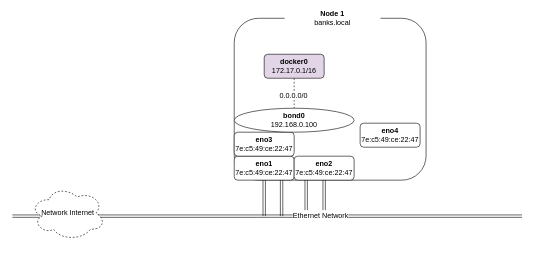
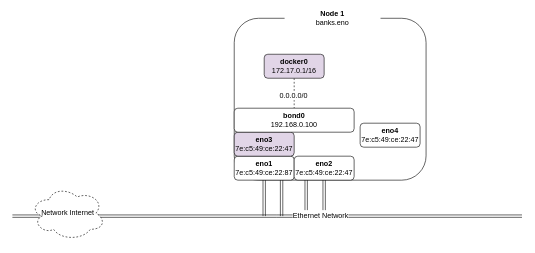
(333, 18) -> (333, 18)
(294, 120) -> (294, 120)
(264, 144) -> (264, 144)
(264, 168) -> (264, 168)
